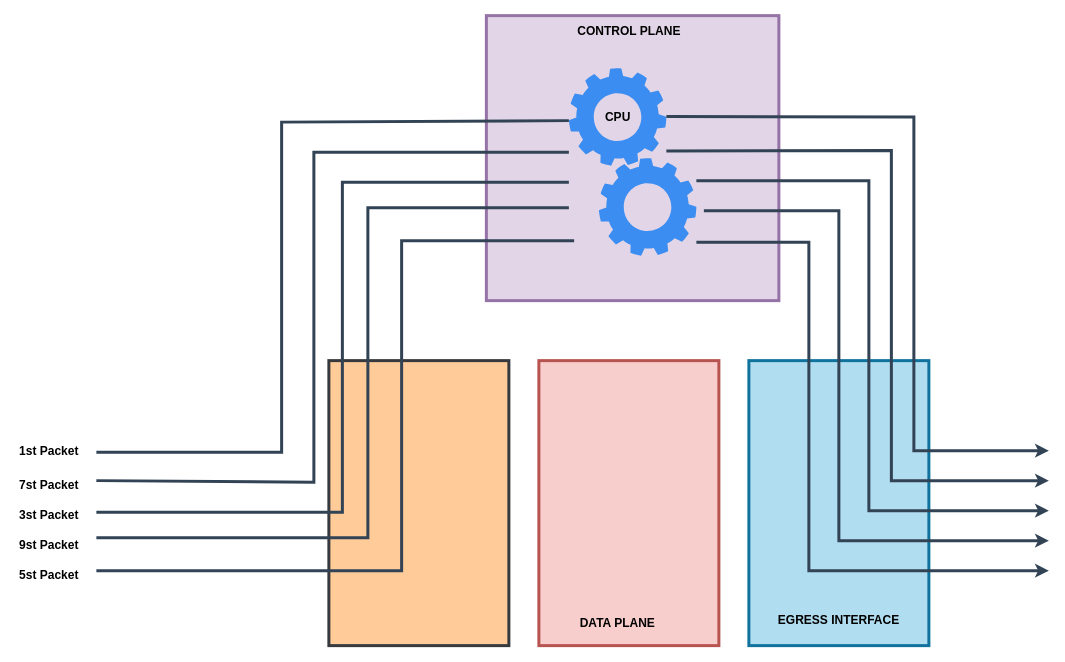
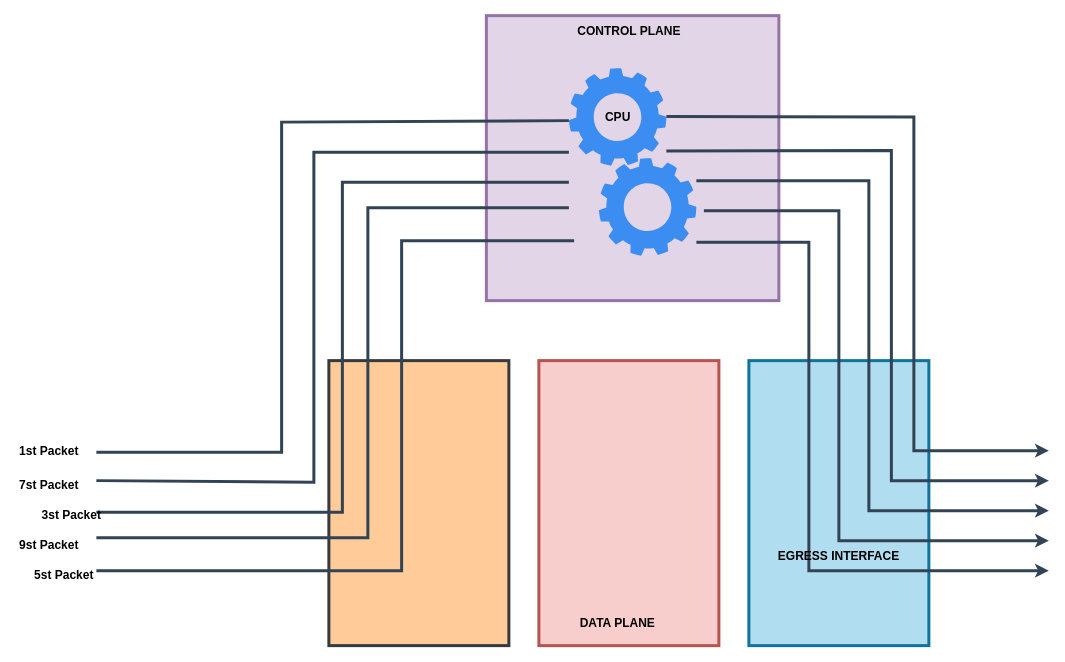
(49, 514) -> (72, 514)
(49, 574) -> (64, 574)
(839, 619) -> (839, 555)
